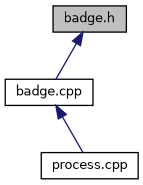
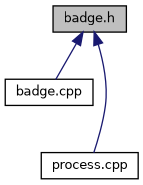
(73, 135) -> (106, 99)
